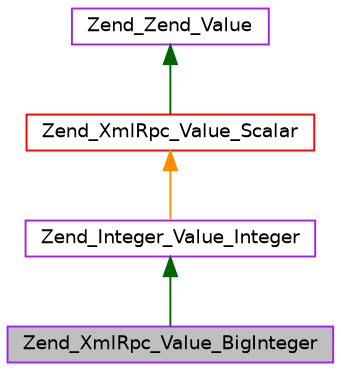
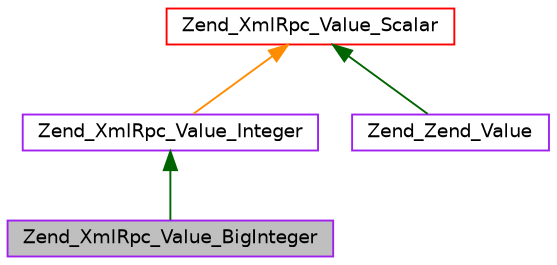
(170, 89) -> (388, 85)
(170, 239) -> (170, 133)
